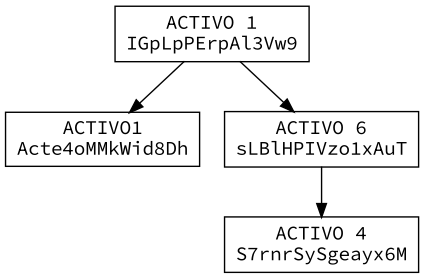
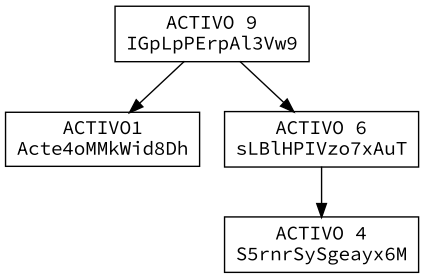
(212, 34) -> (212, 34)
(322, 139) -> (322, 139)
(322, 245) -> (322, 245)
